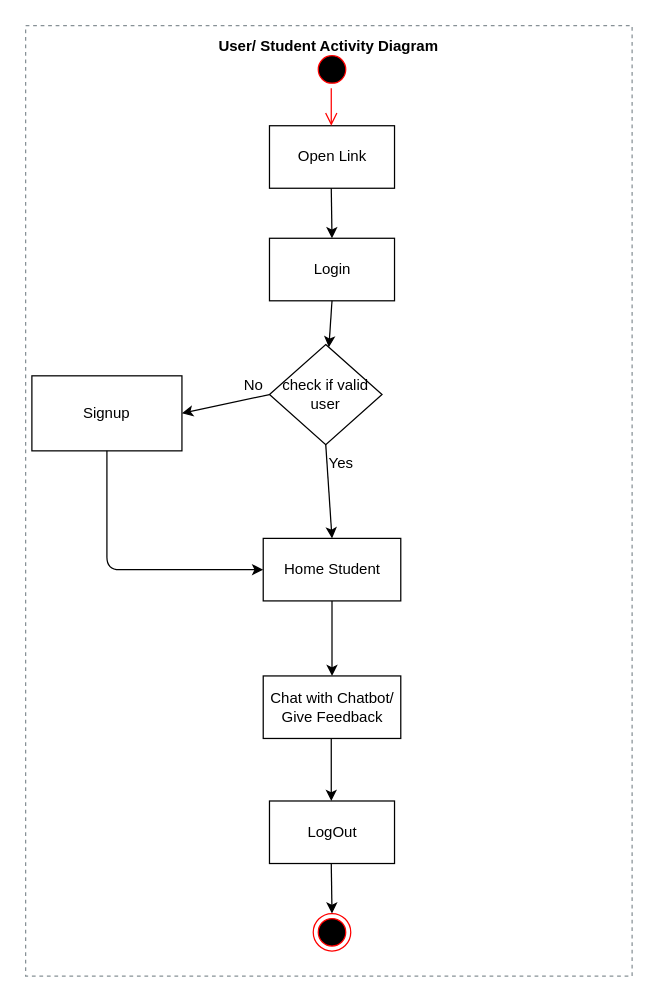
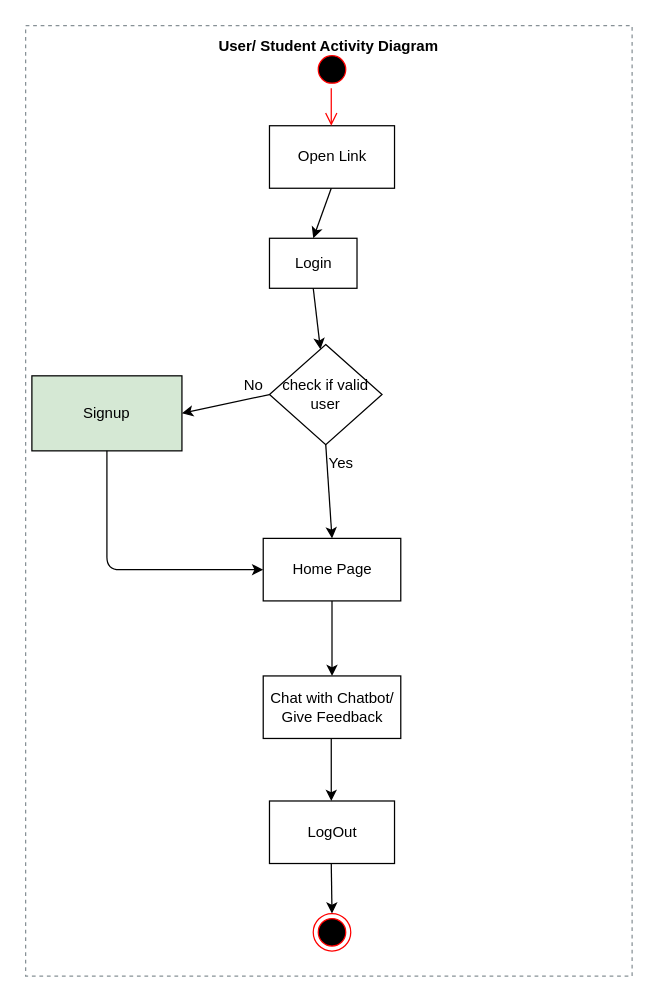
(332, 269) -> (313, 263)
(107, 413) -> (107, 413)
(333, 569) -> (333, 569)
